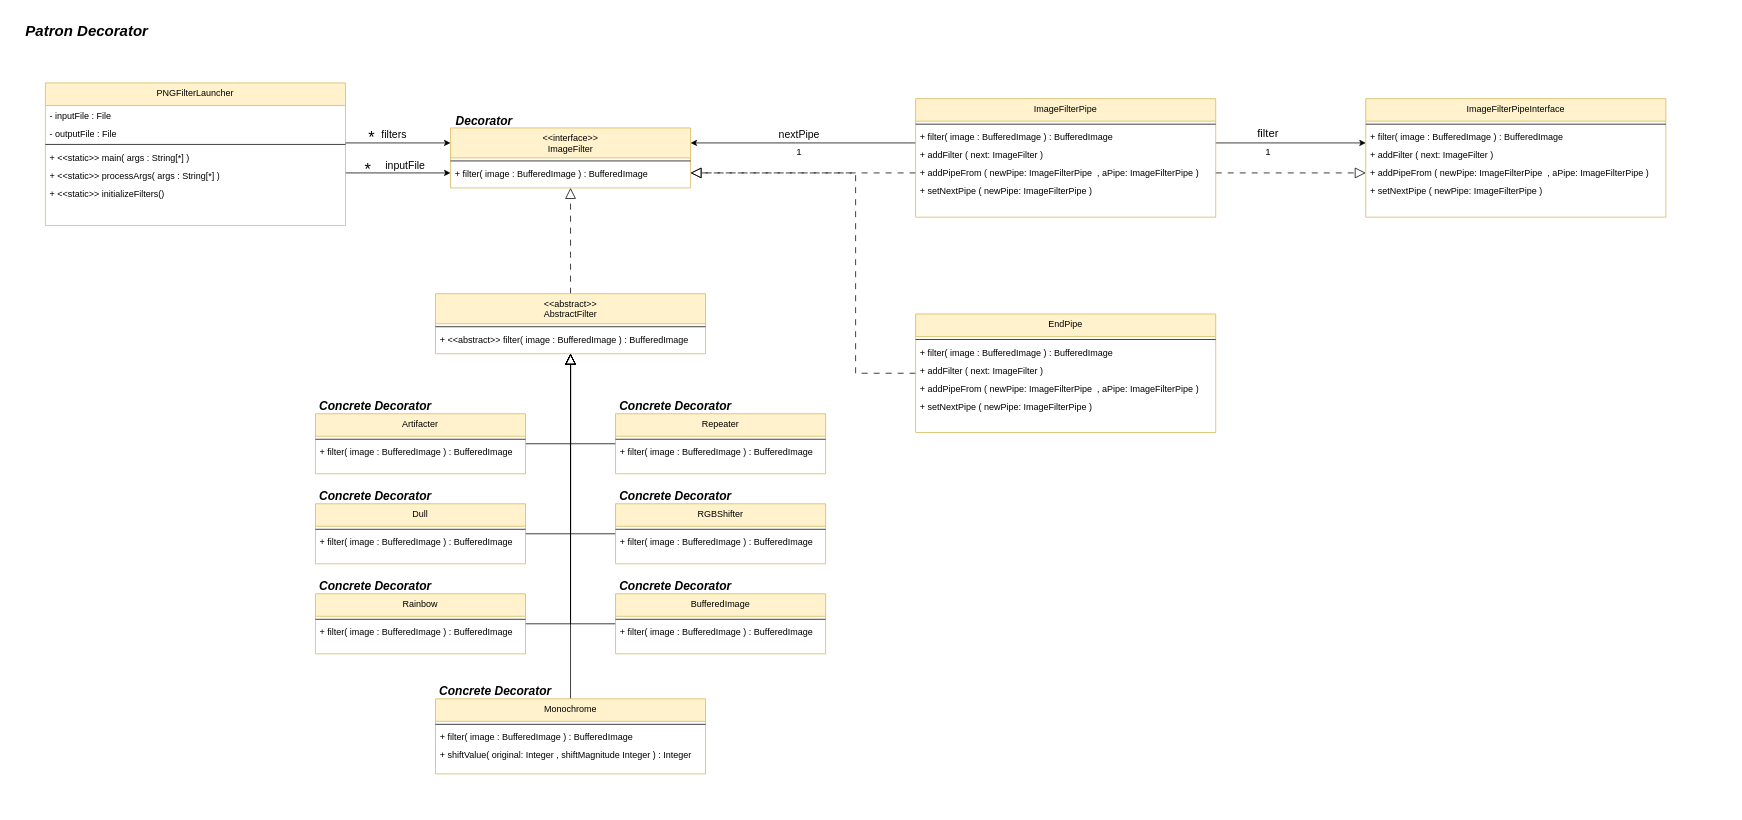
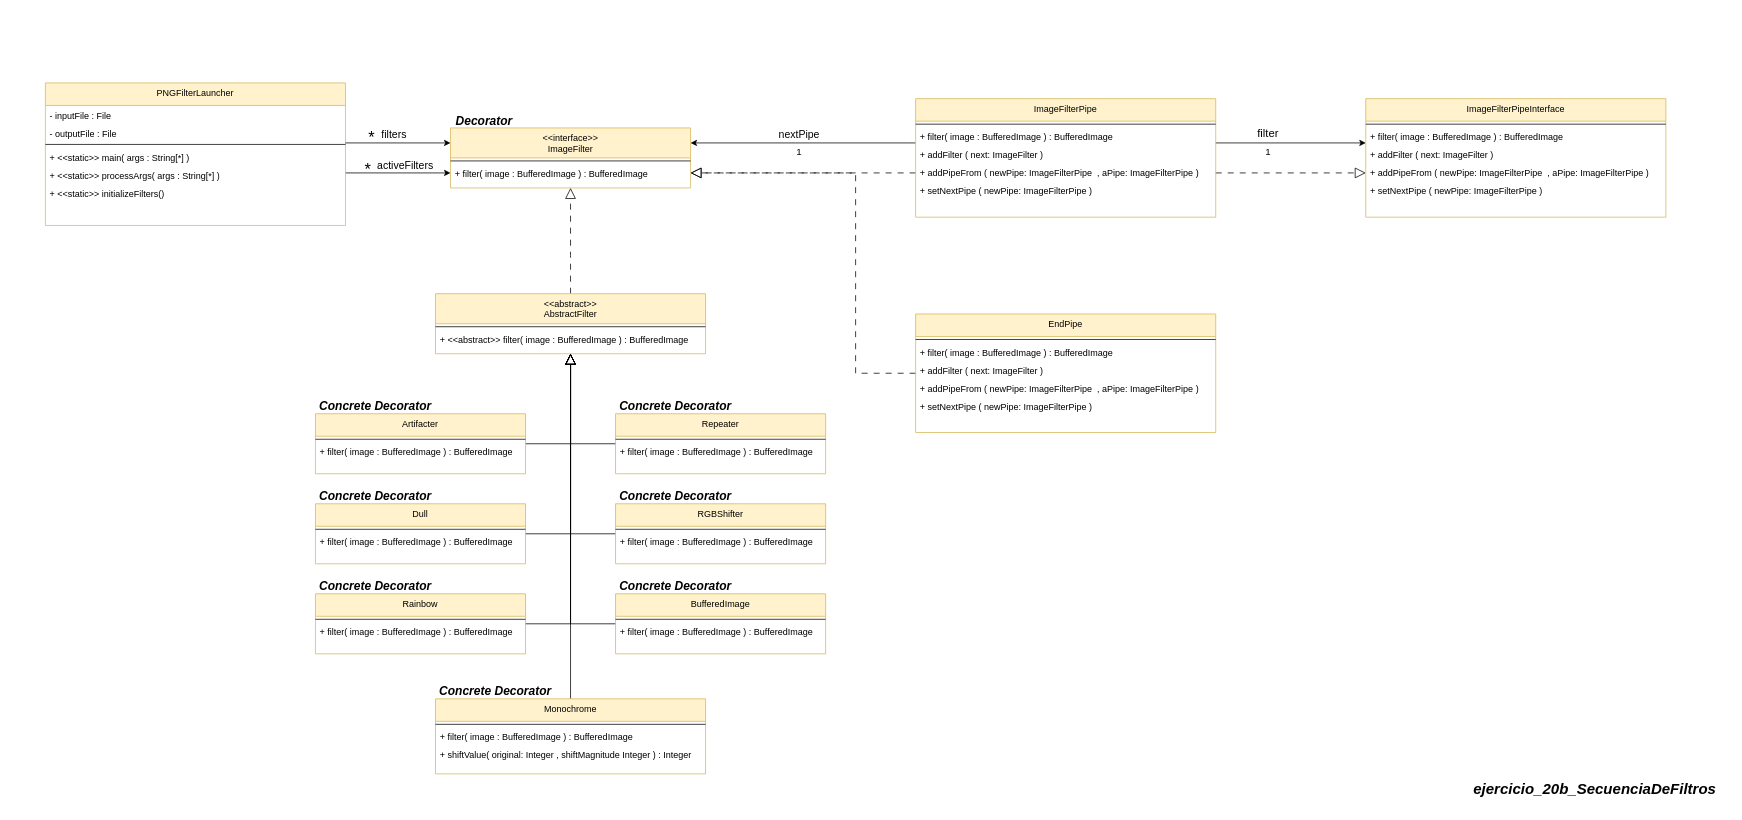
(87, 30) -> none
(405, 165) -> (405, 165)
none -> (1594, 789)
